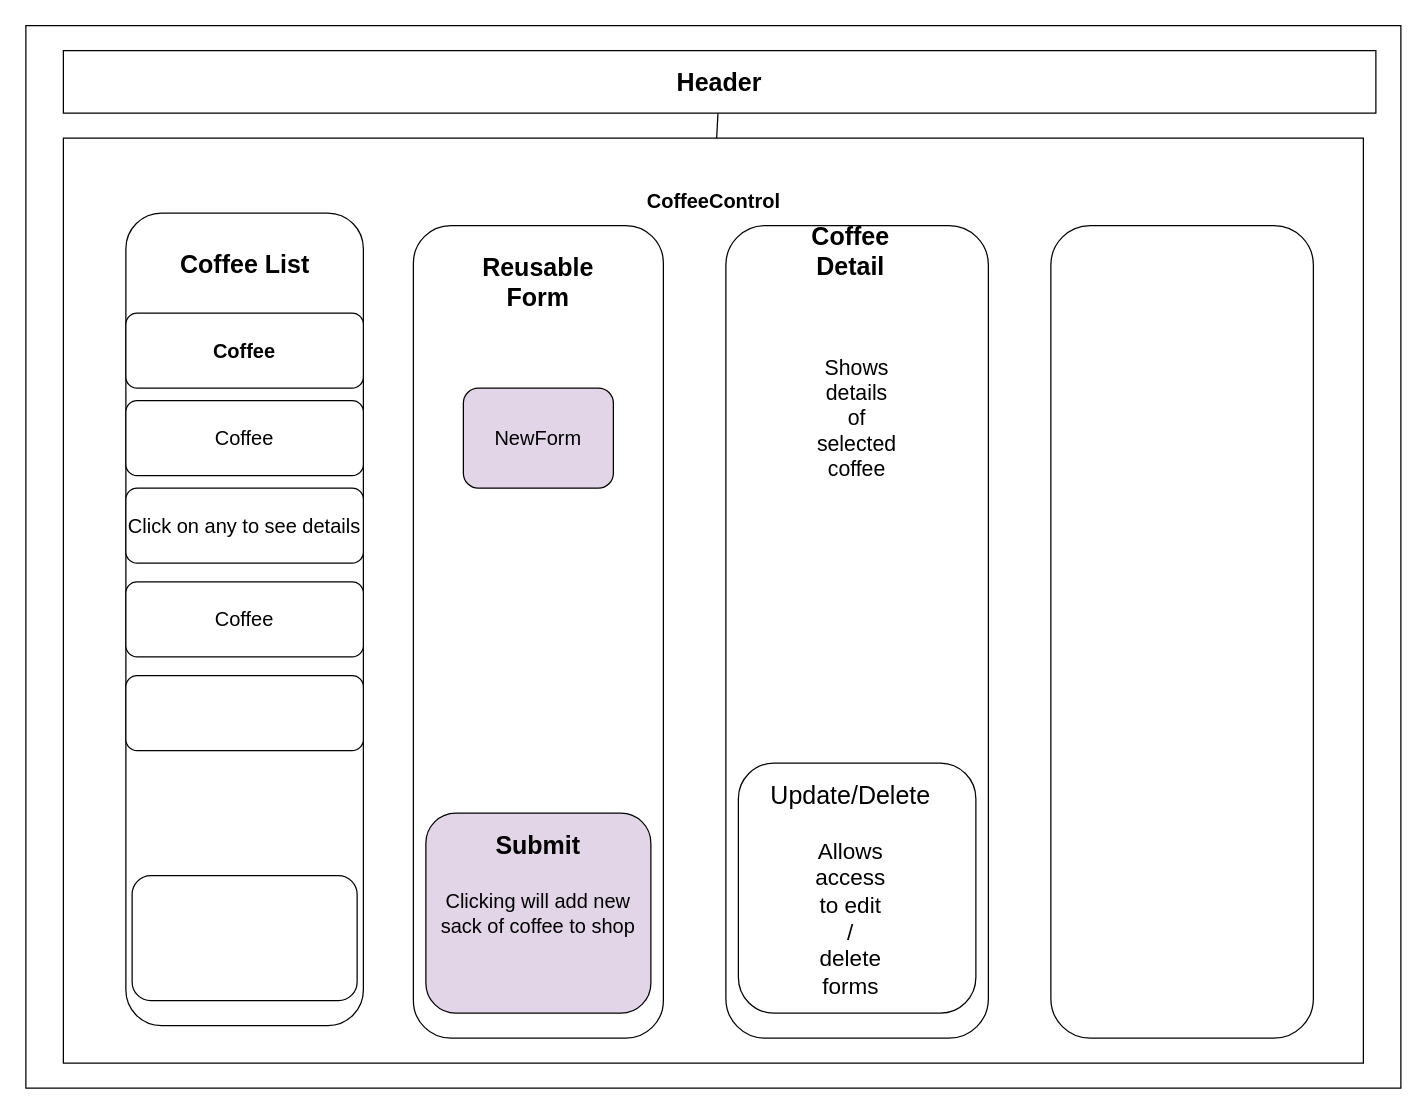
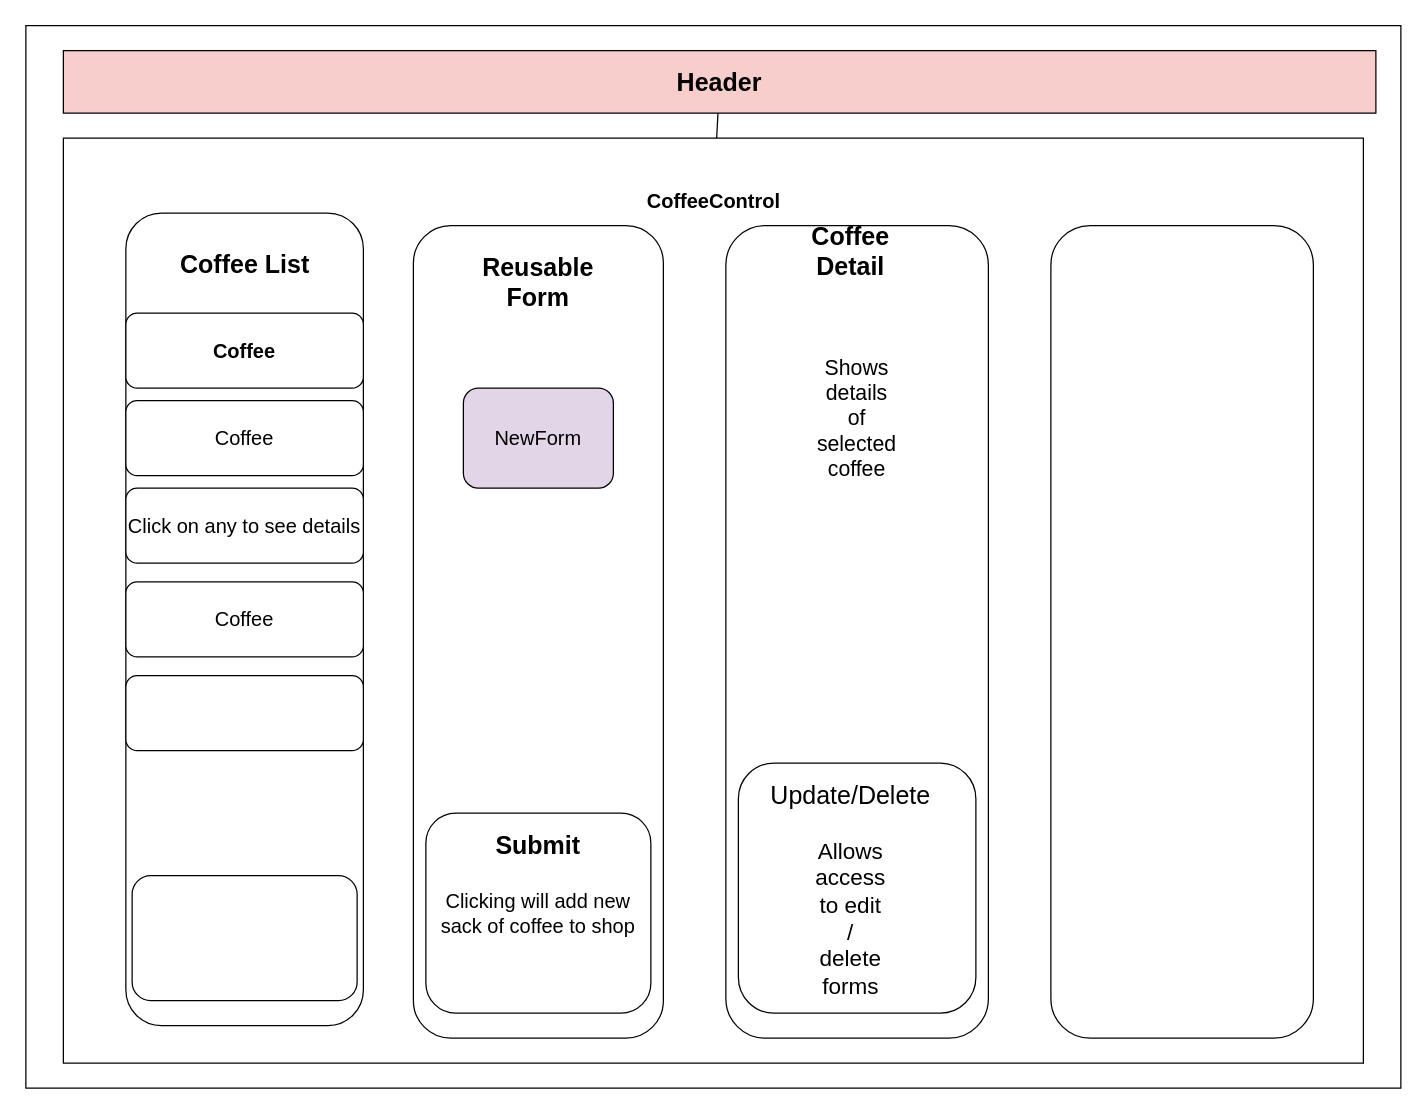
(719, 82) -> (719, 82)
(538, 913) -> (538, 913)
